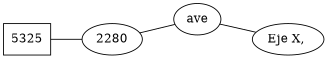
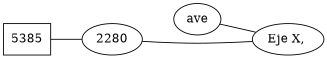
(157, 29) -> (197, 43)
(27, 39) -> (27, 39)
